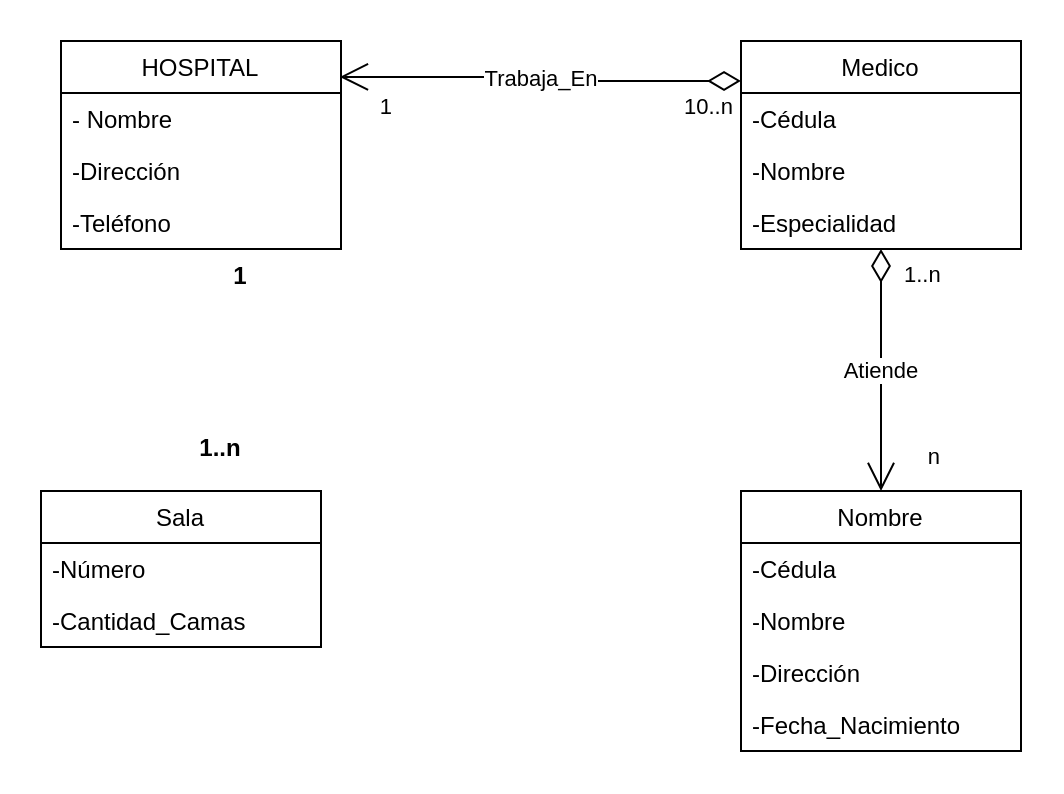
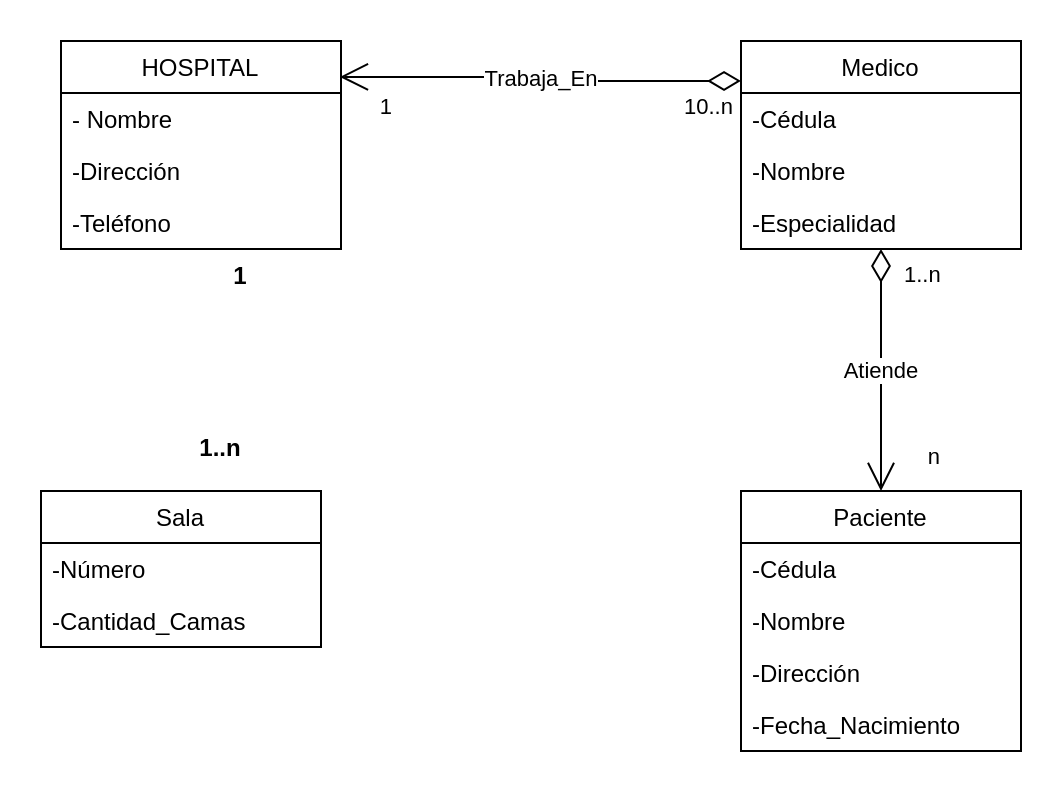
(880, 518) -> (880, 518)
